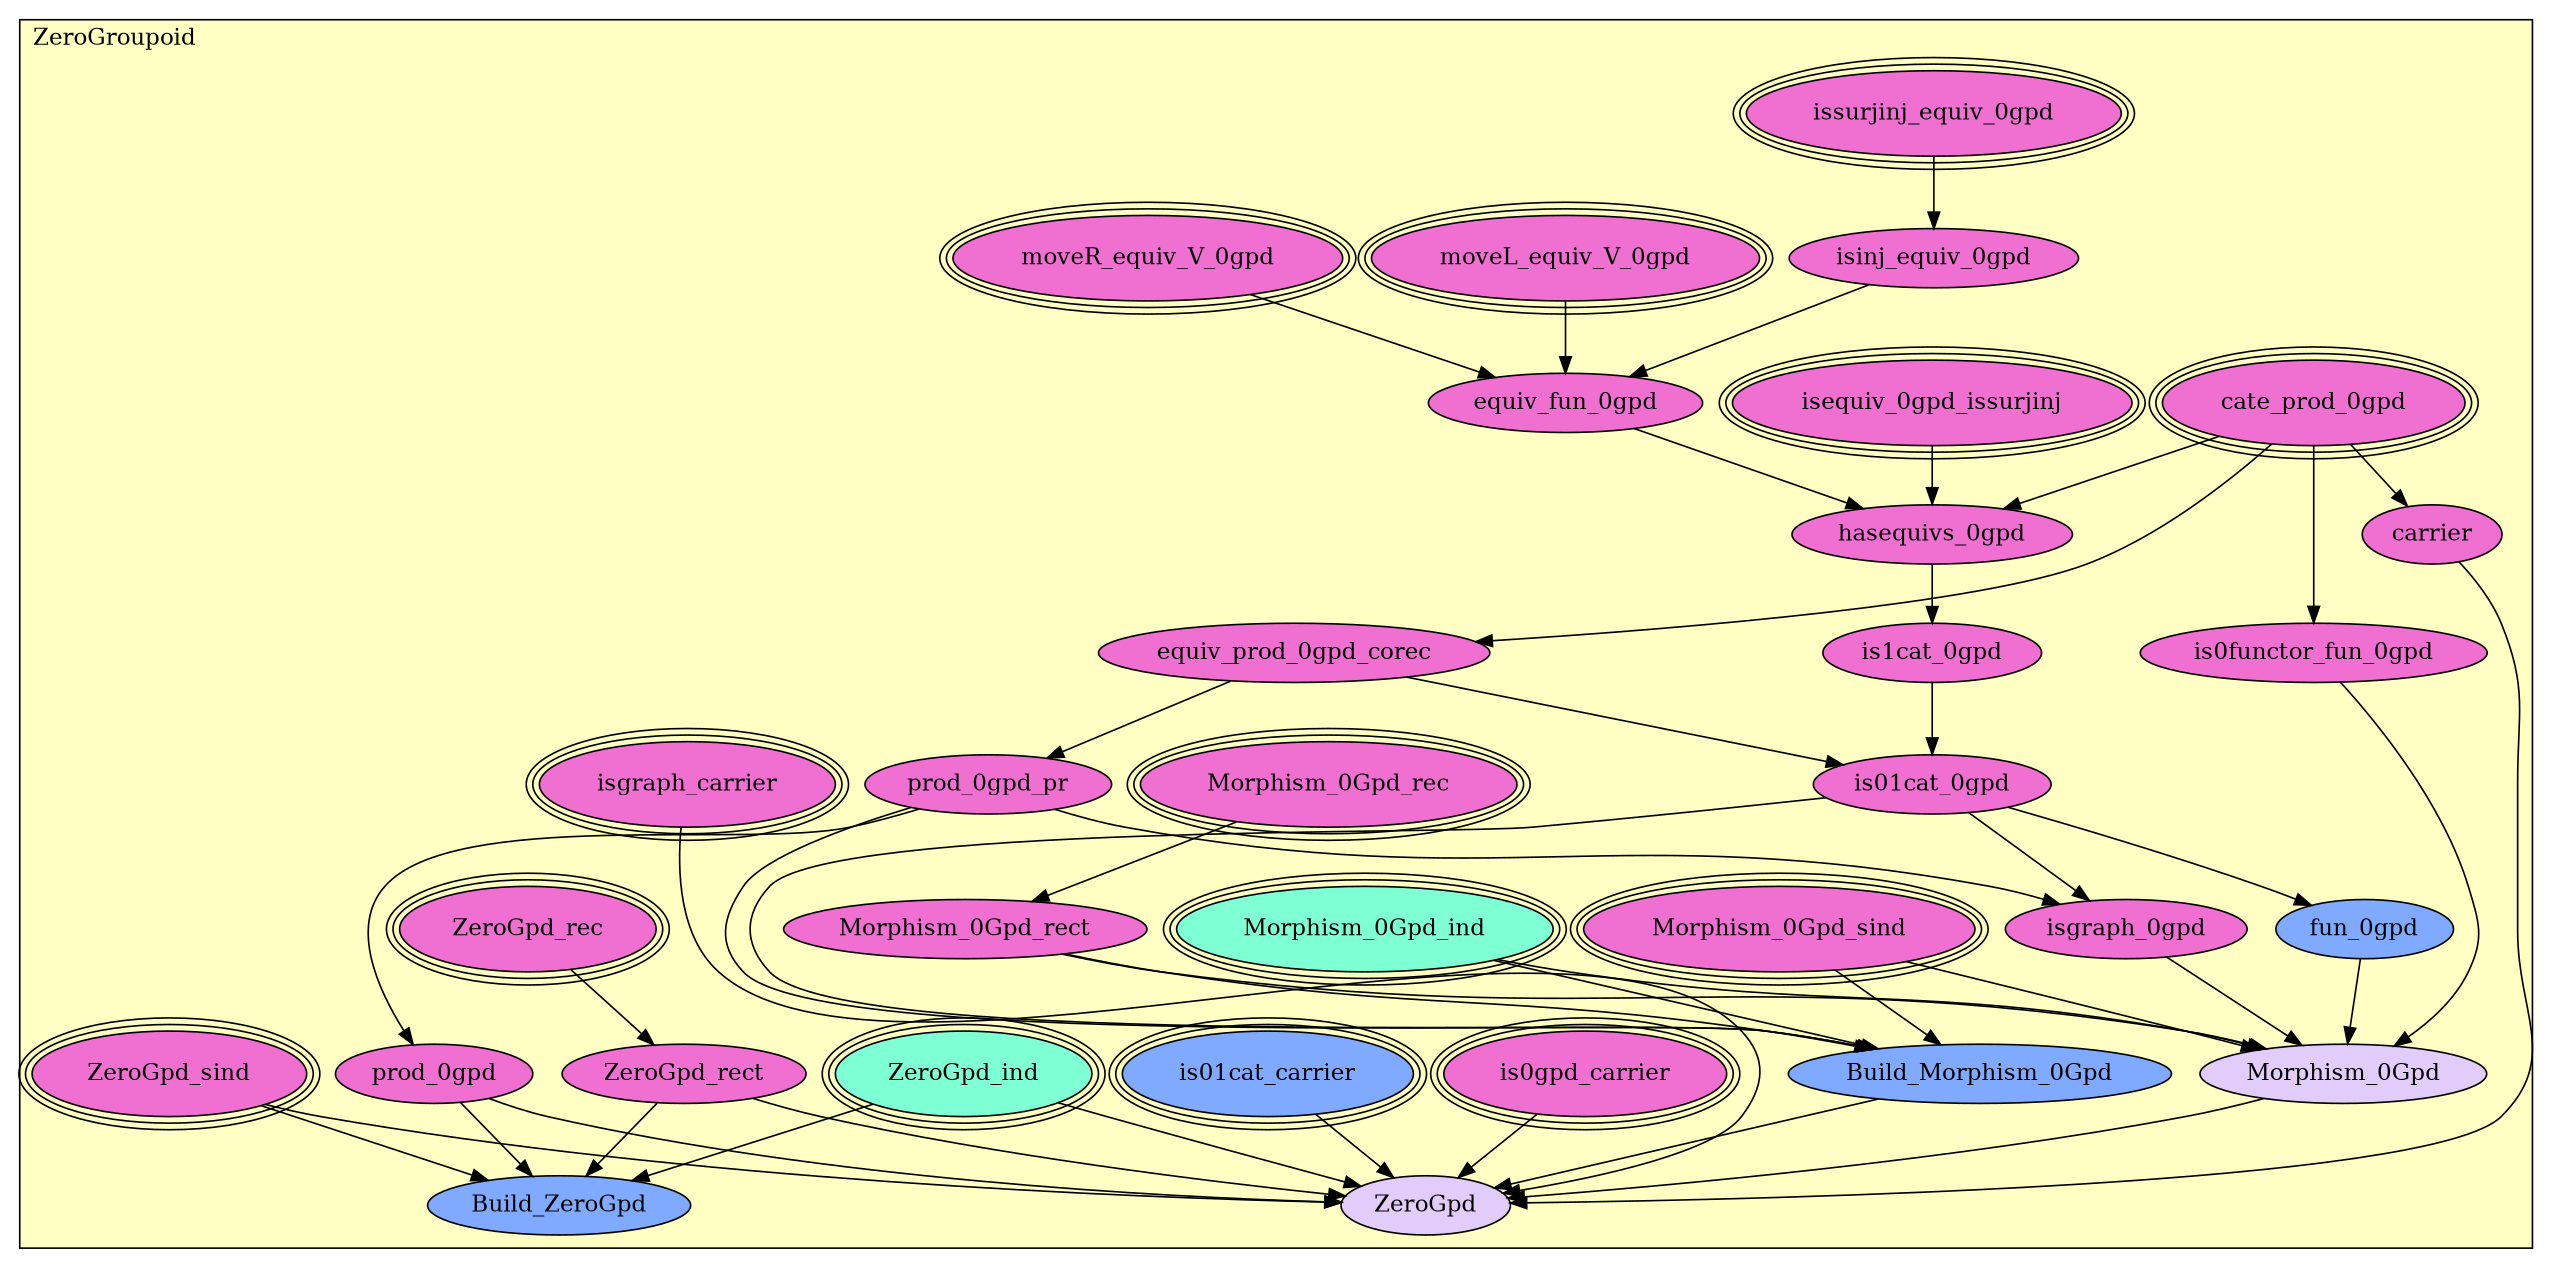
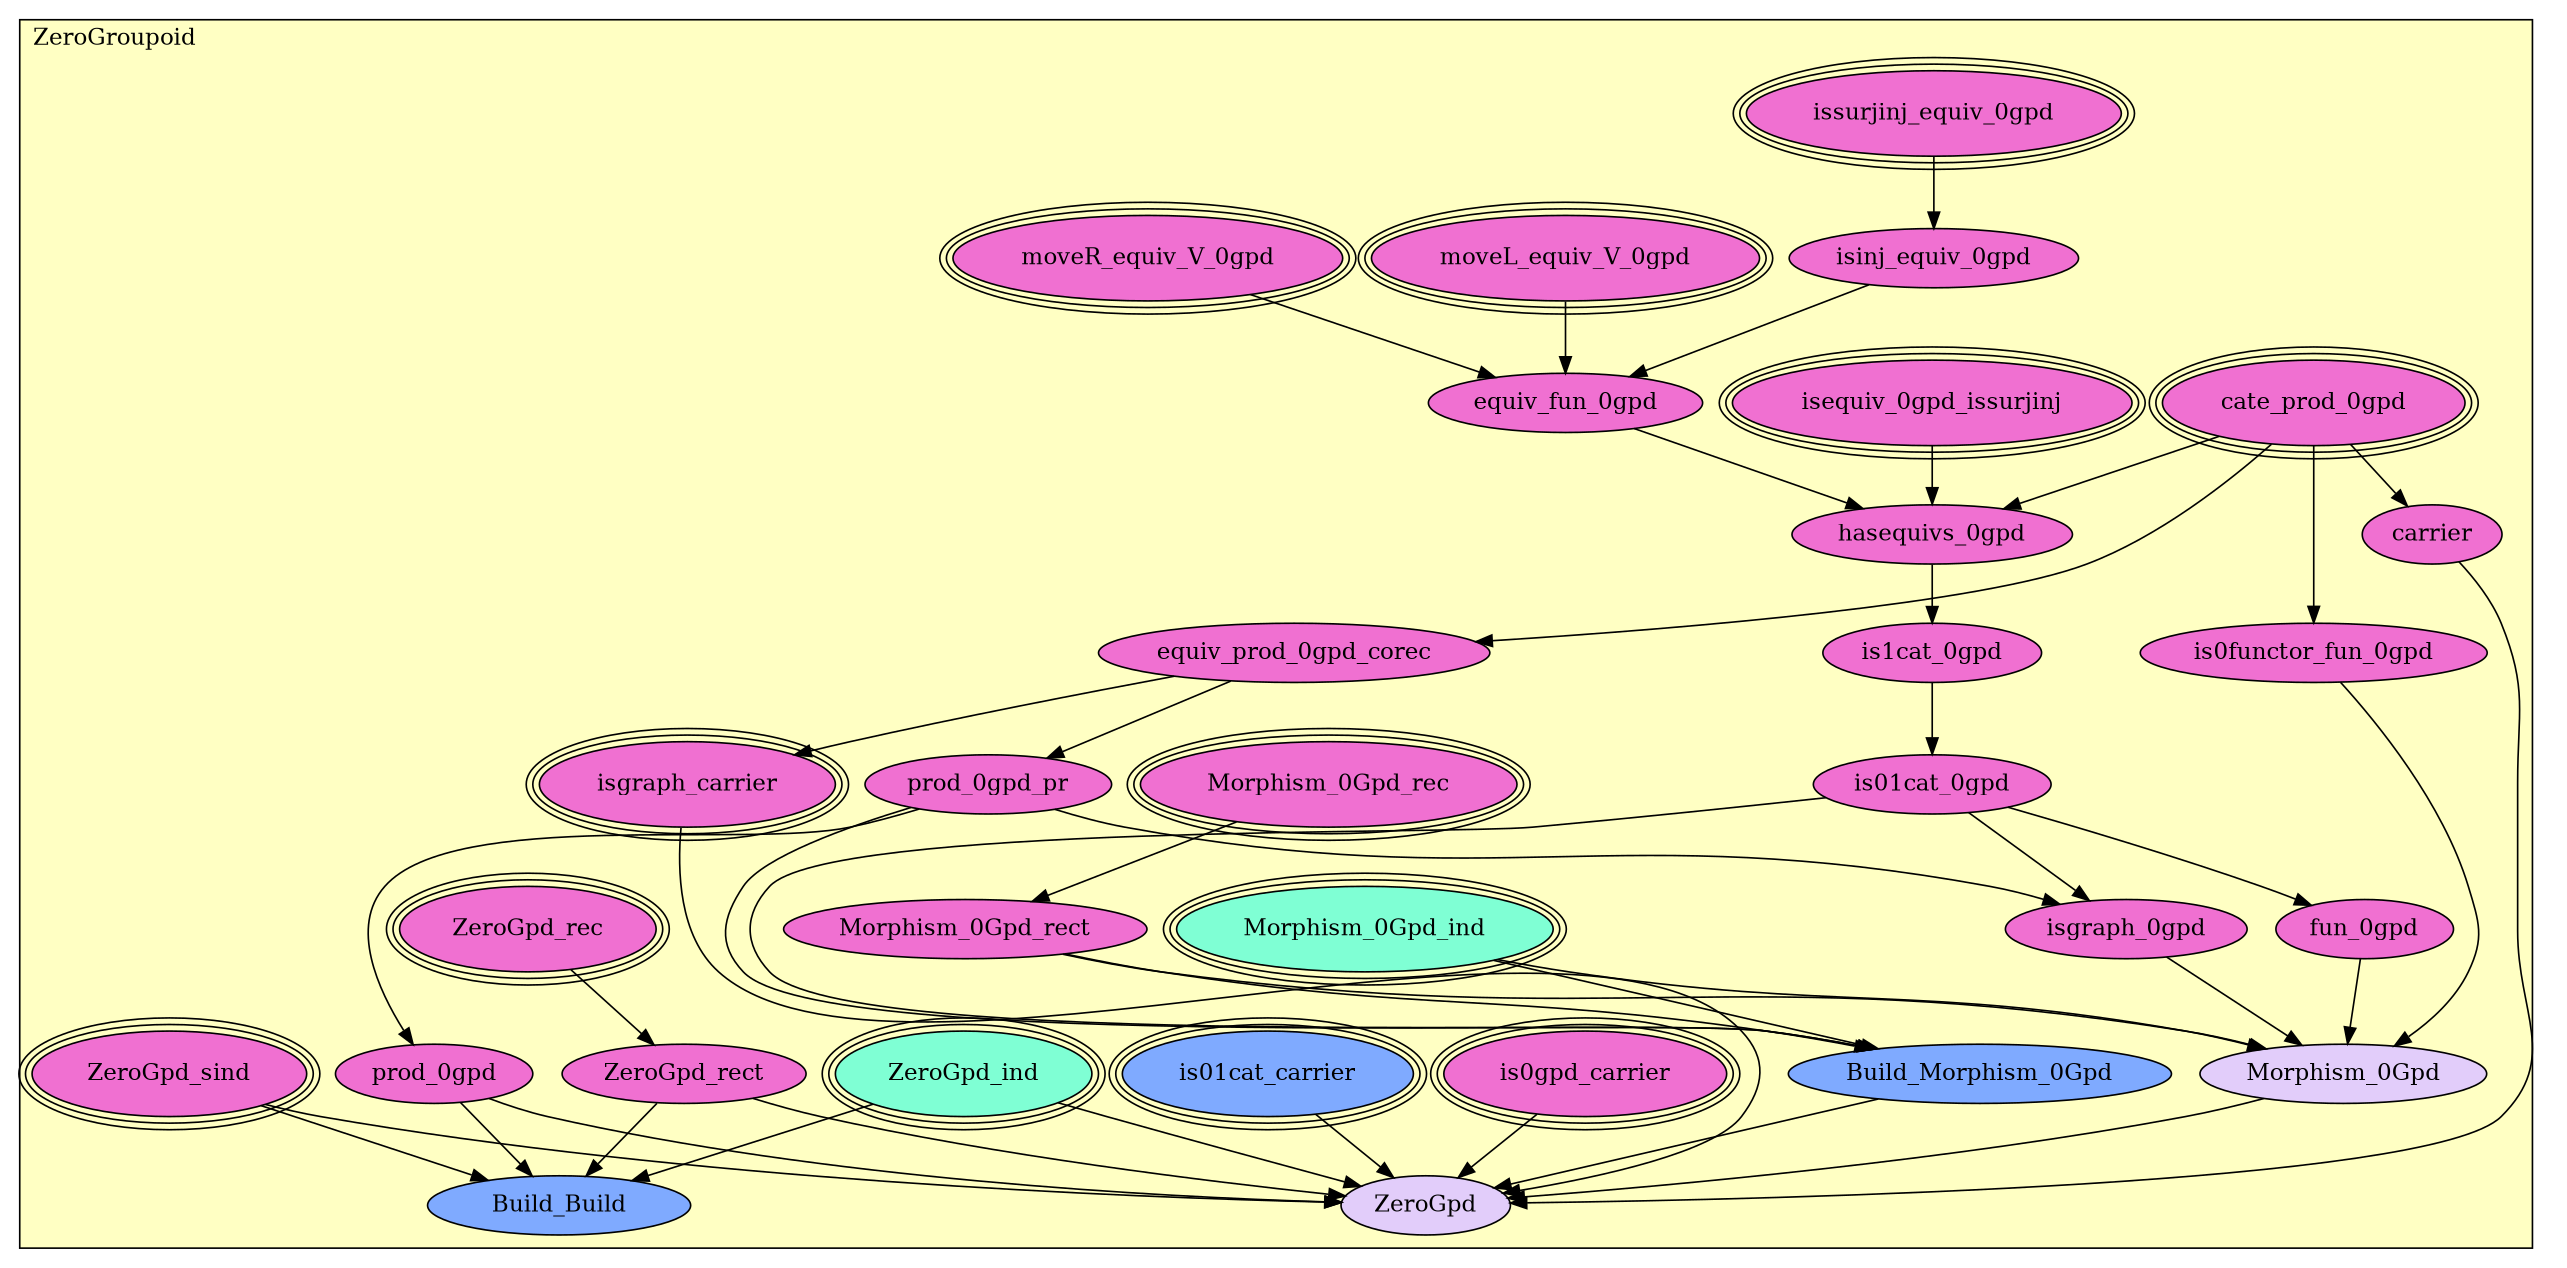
(1617, 719) -> (992, 712)
(1779, 929) -> none
(2365, 929) -> (2365, 929)
(559, 1205) -> (559, 1205)
